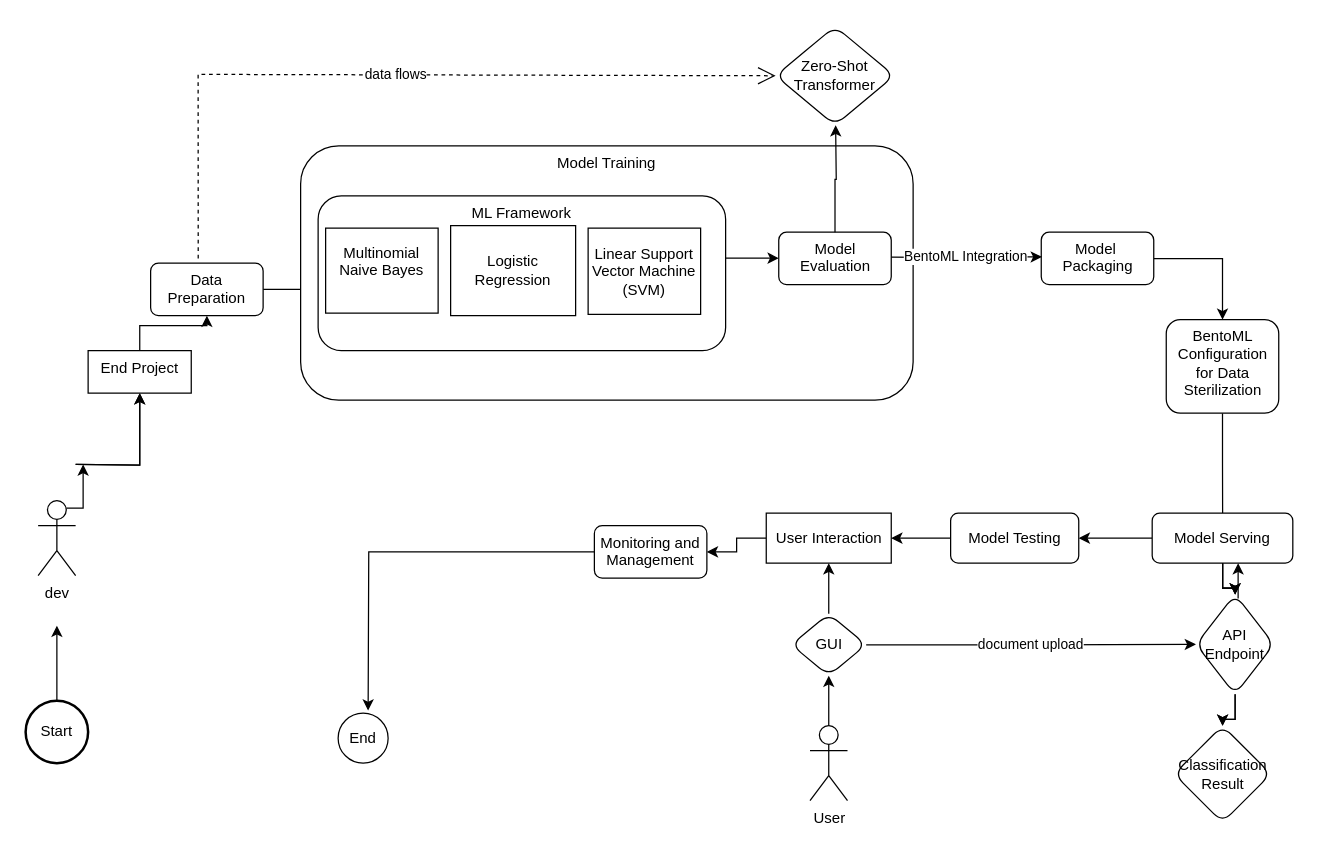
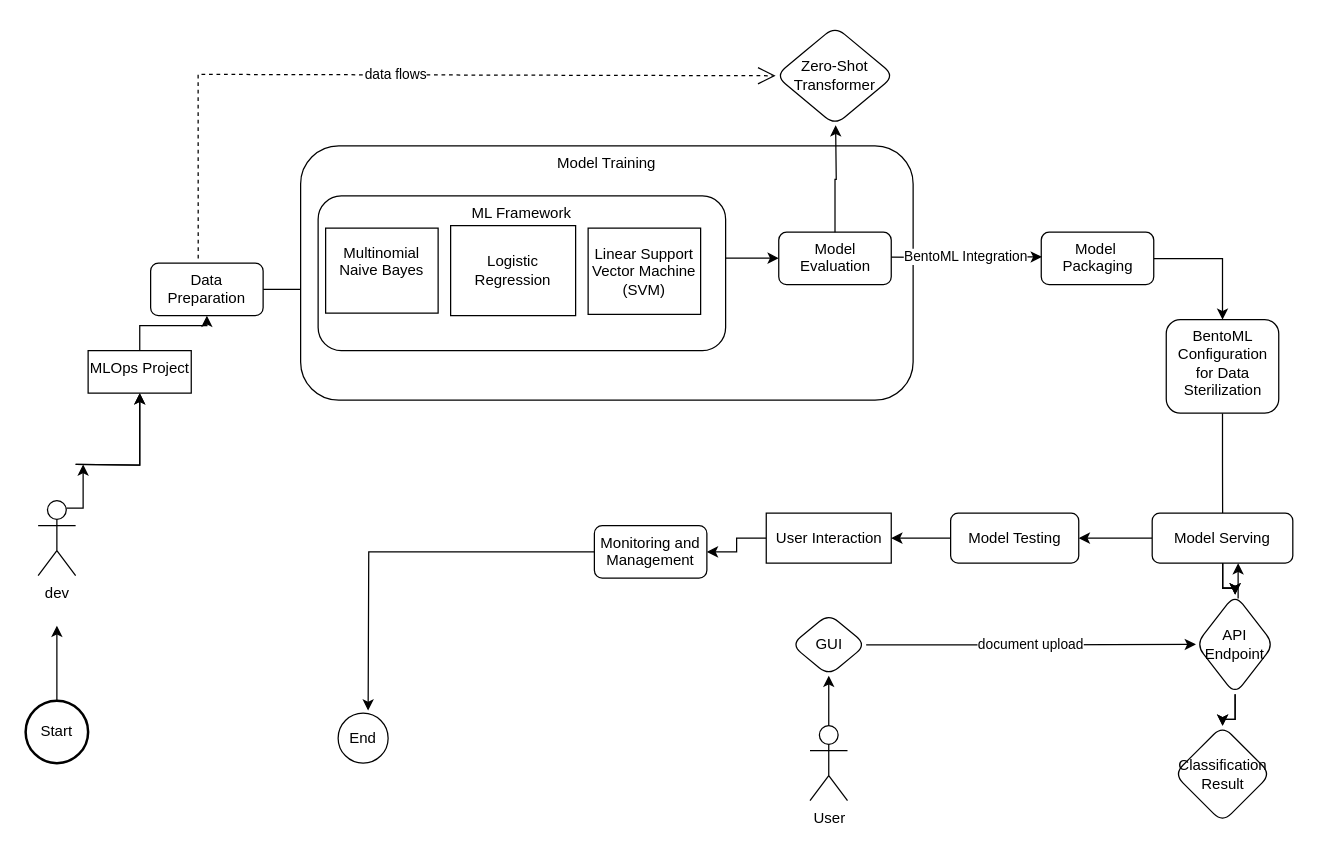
(140, 368) -> (140, 377)
(829, 592) -> none
